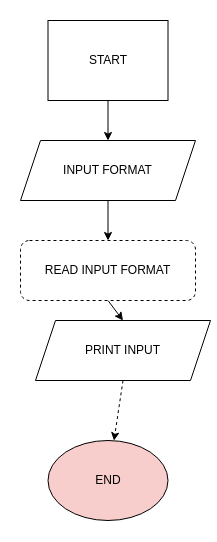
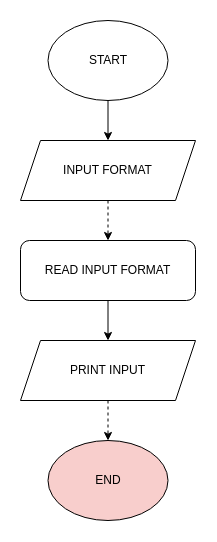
(108, 61) -> (108, 61)
(108, 216) -> (108, 216)
(108, 271) -> (108, 271)
(123, 351) -> (108, 371)
